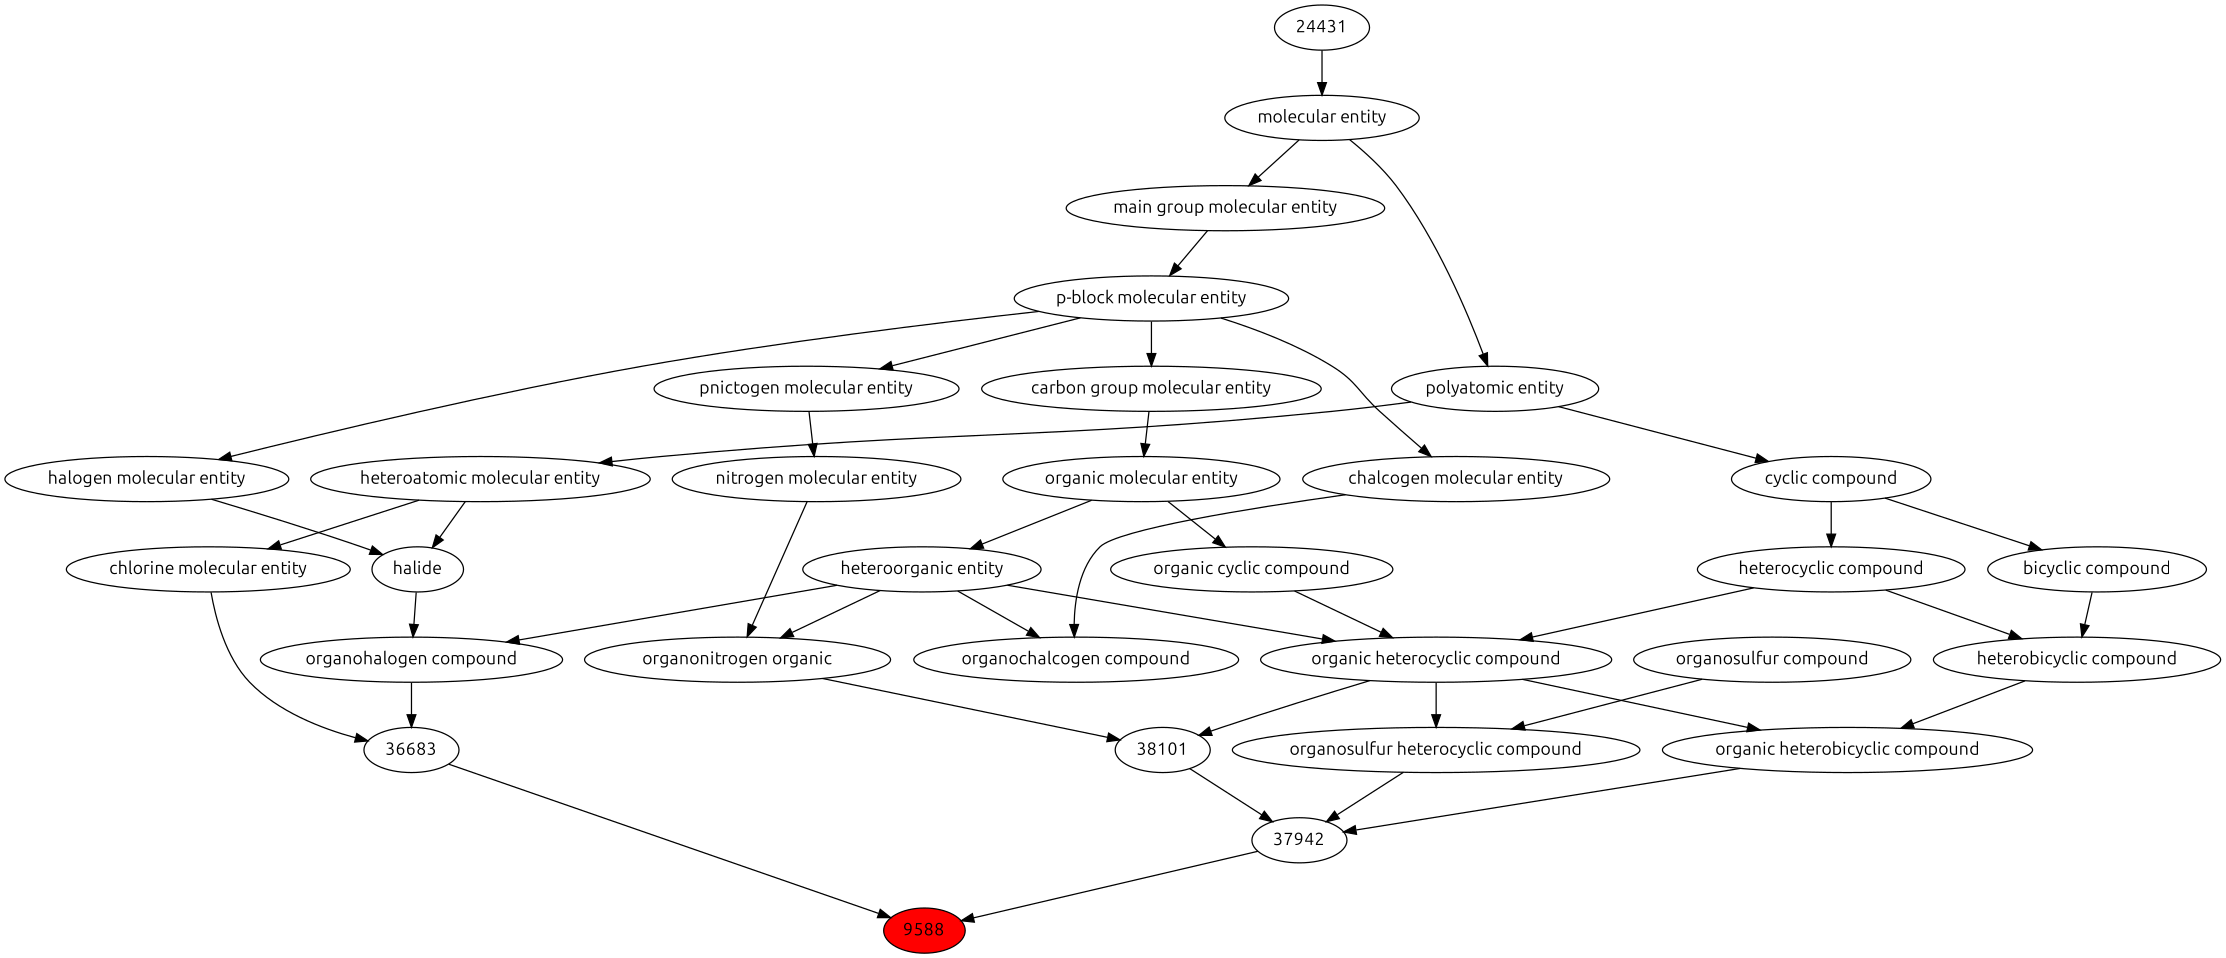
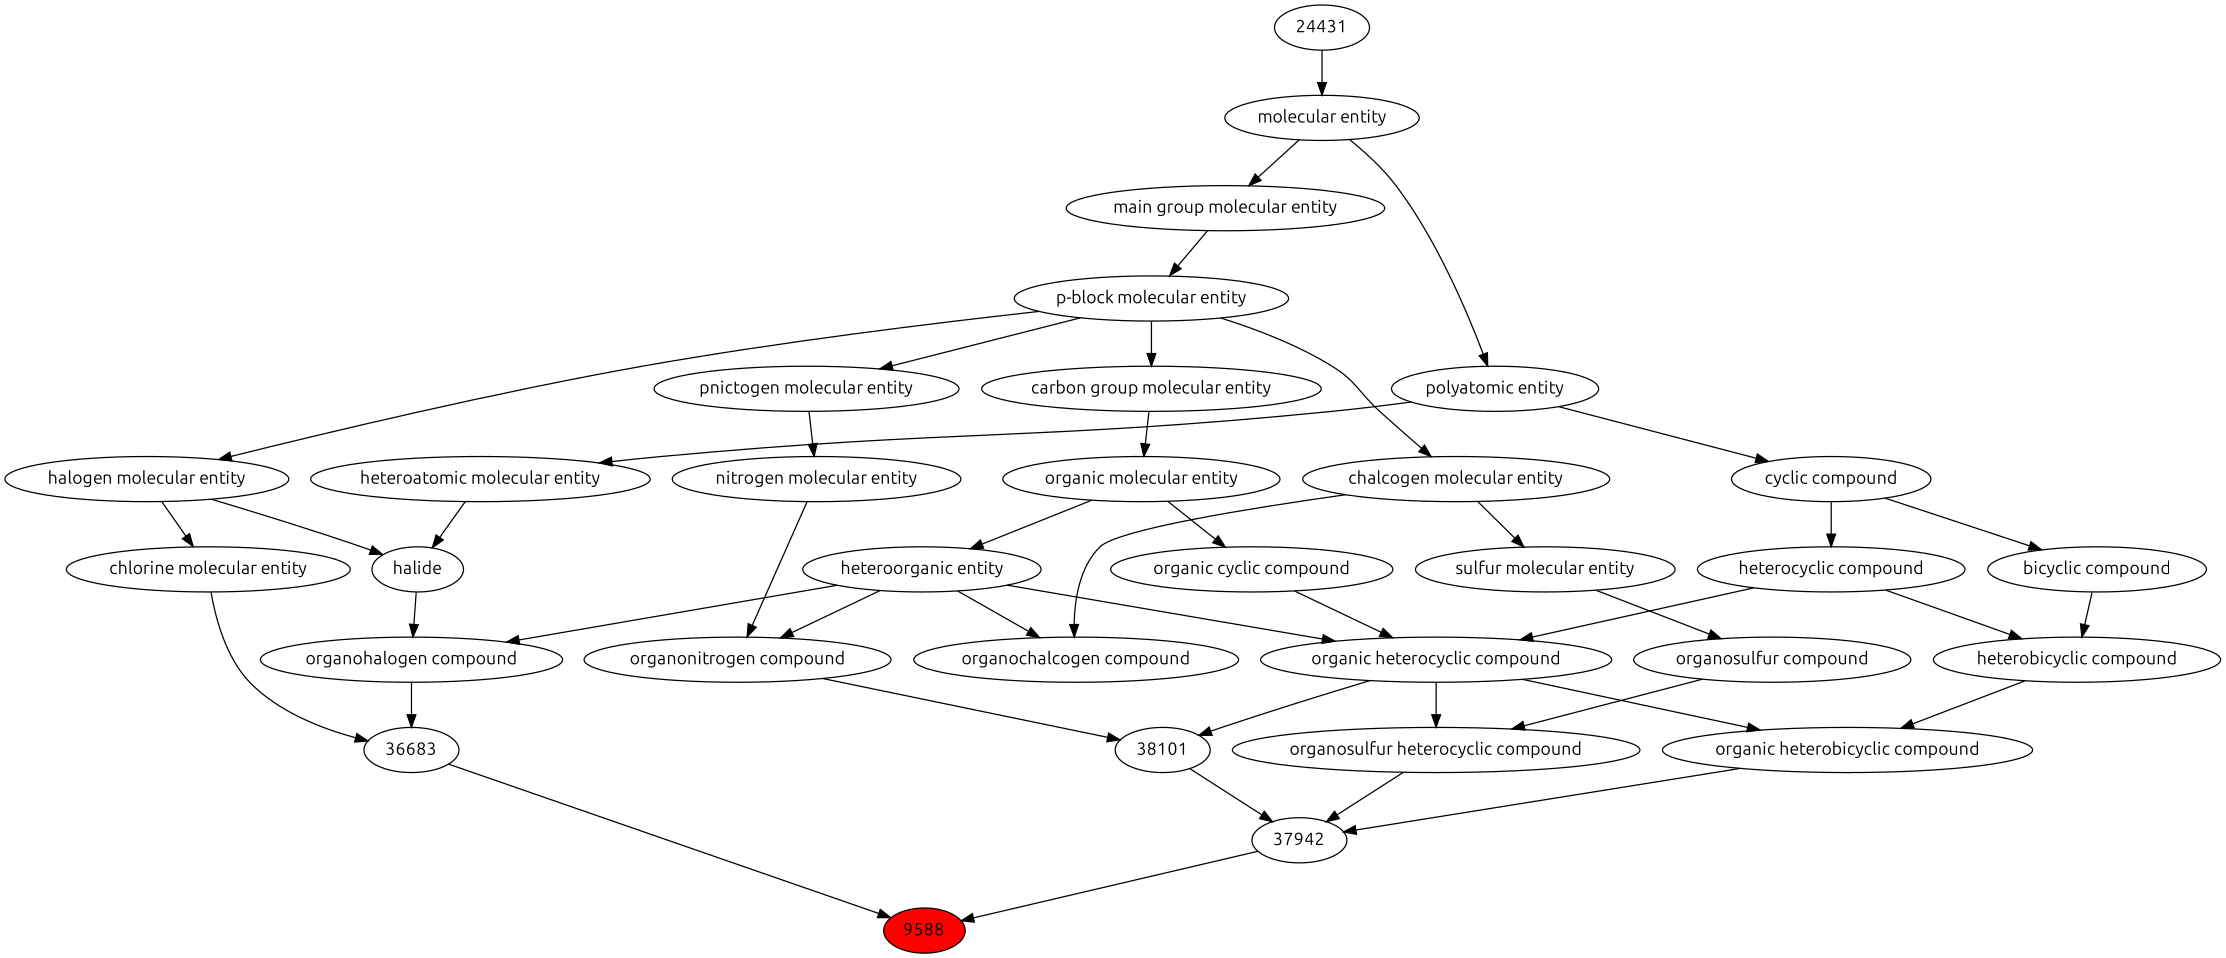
(350, 522) -> (174, 519)
none -> (1545, 569)
(738, 660) -> (738, 660)
